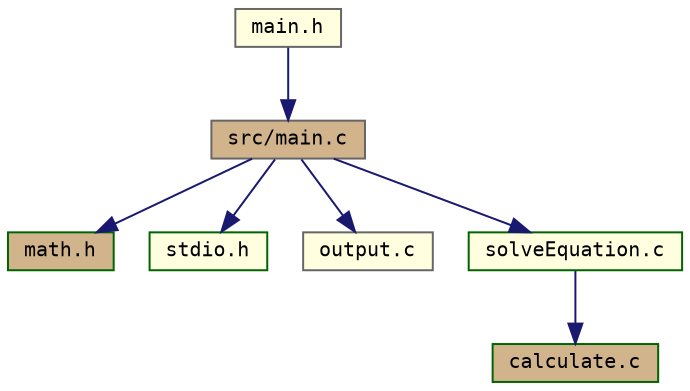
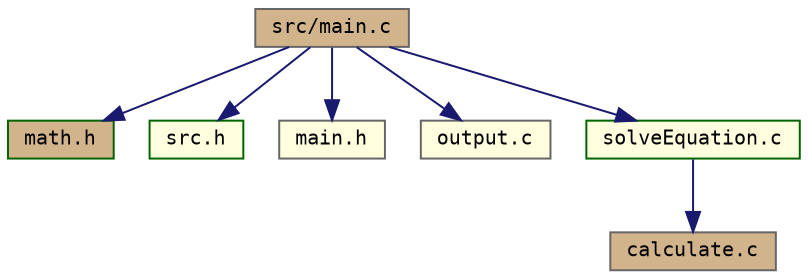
(288, 74) -> (332, 74)
(208, 251) -> (196, 140)
(575, 363) -> (693, 251)
